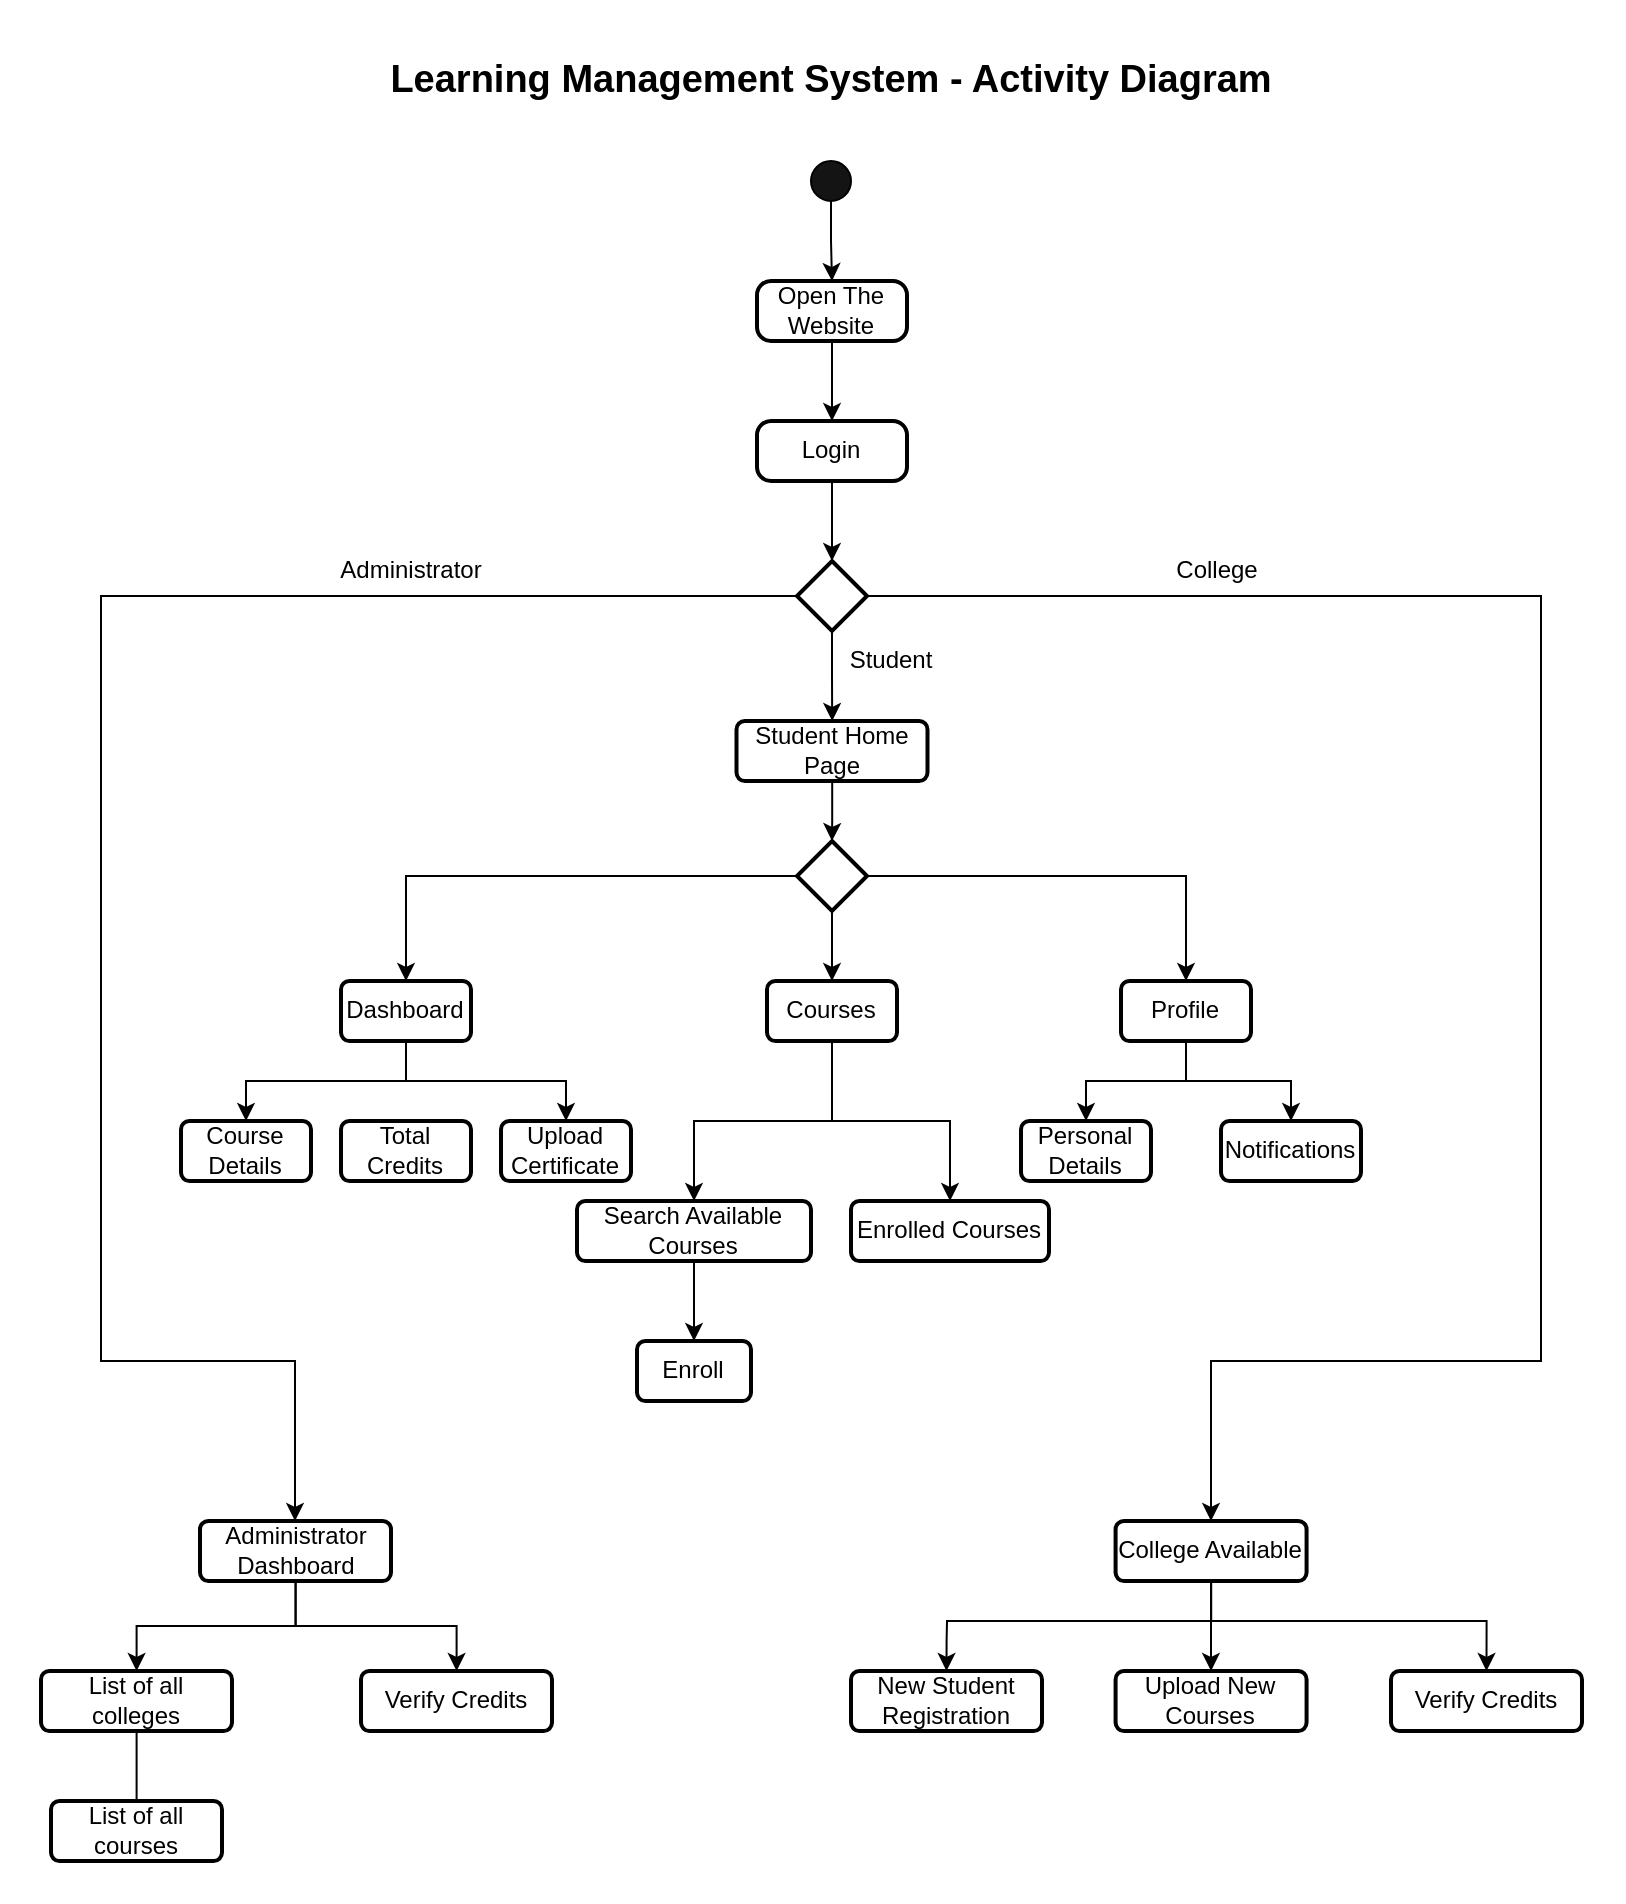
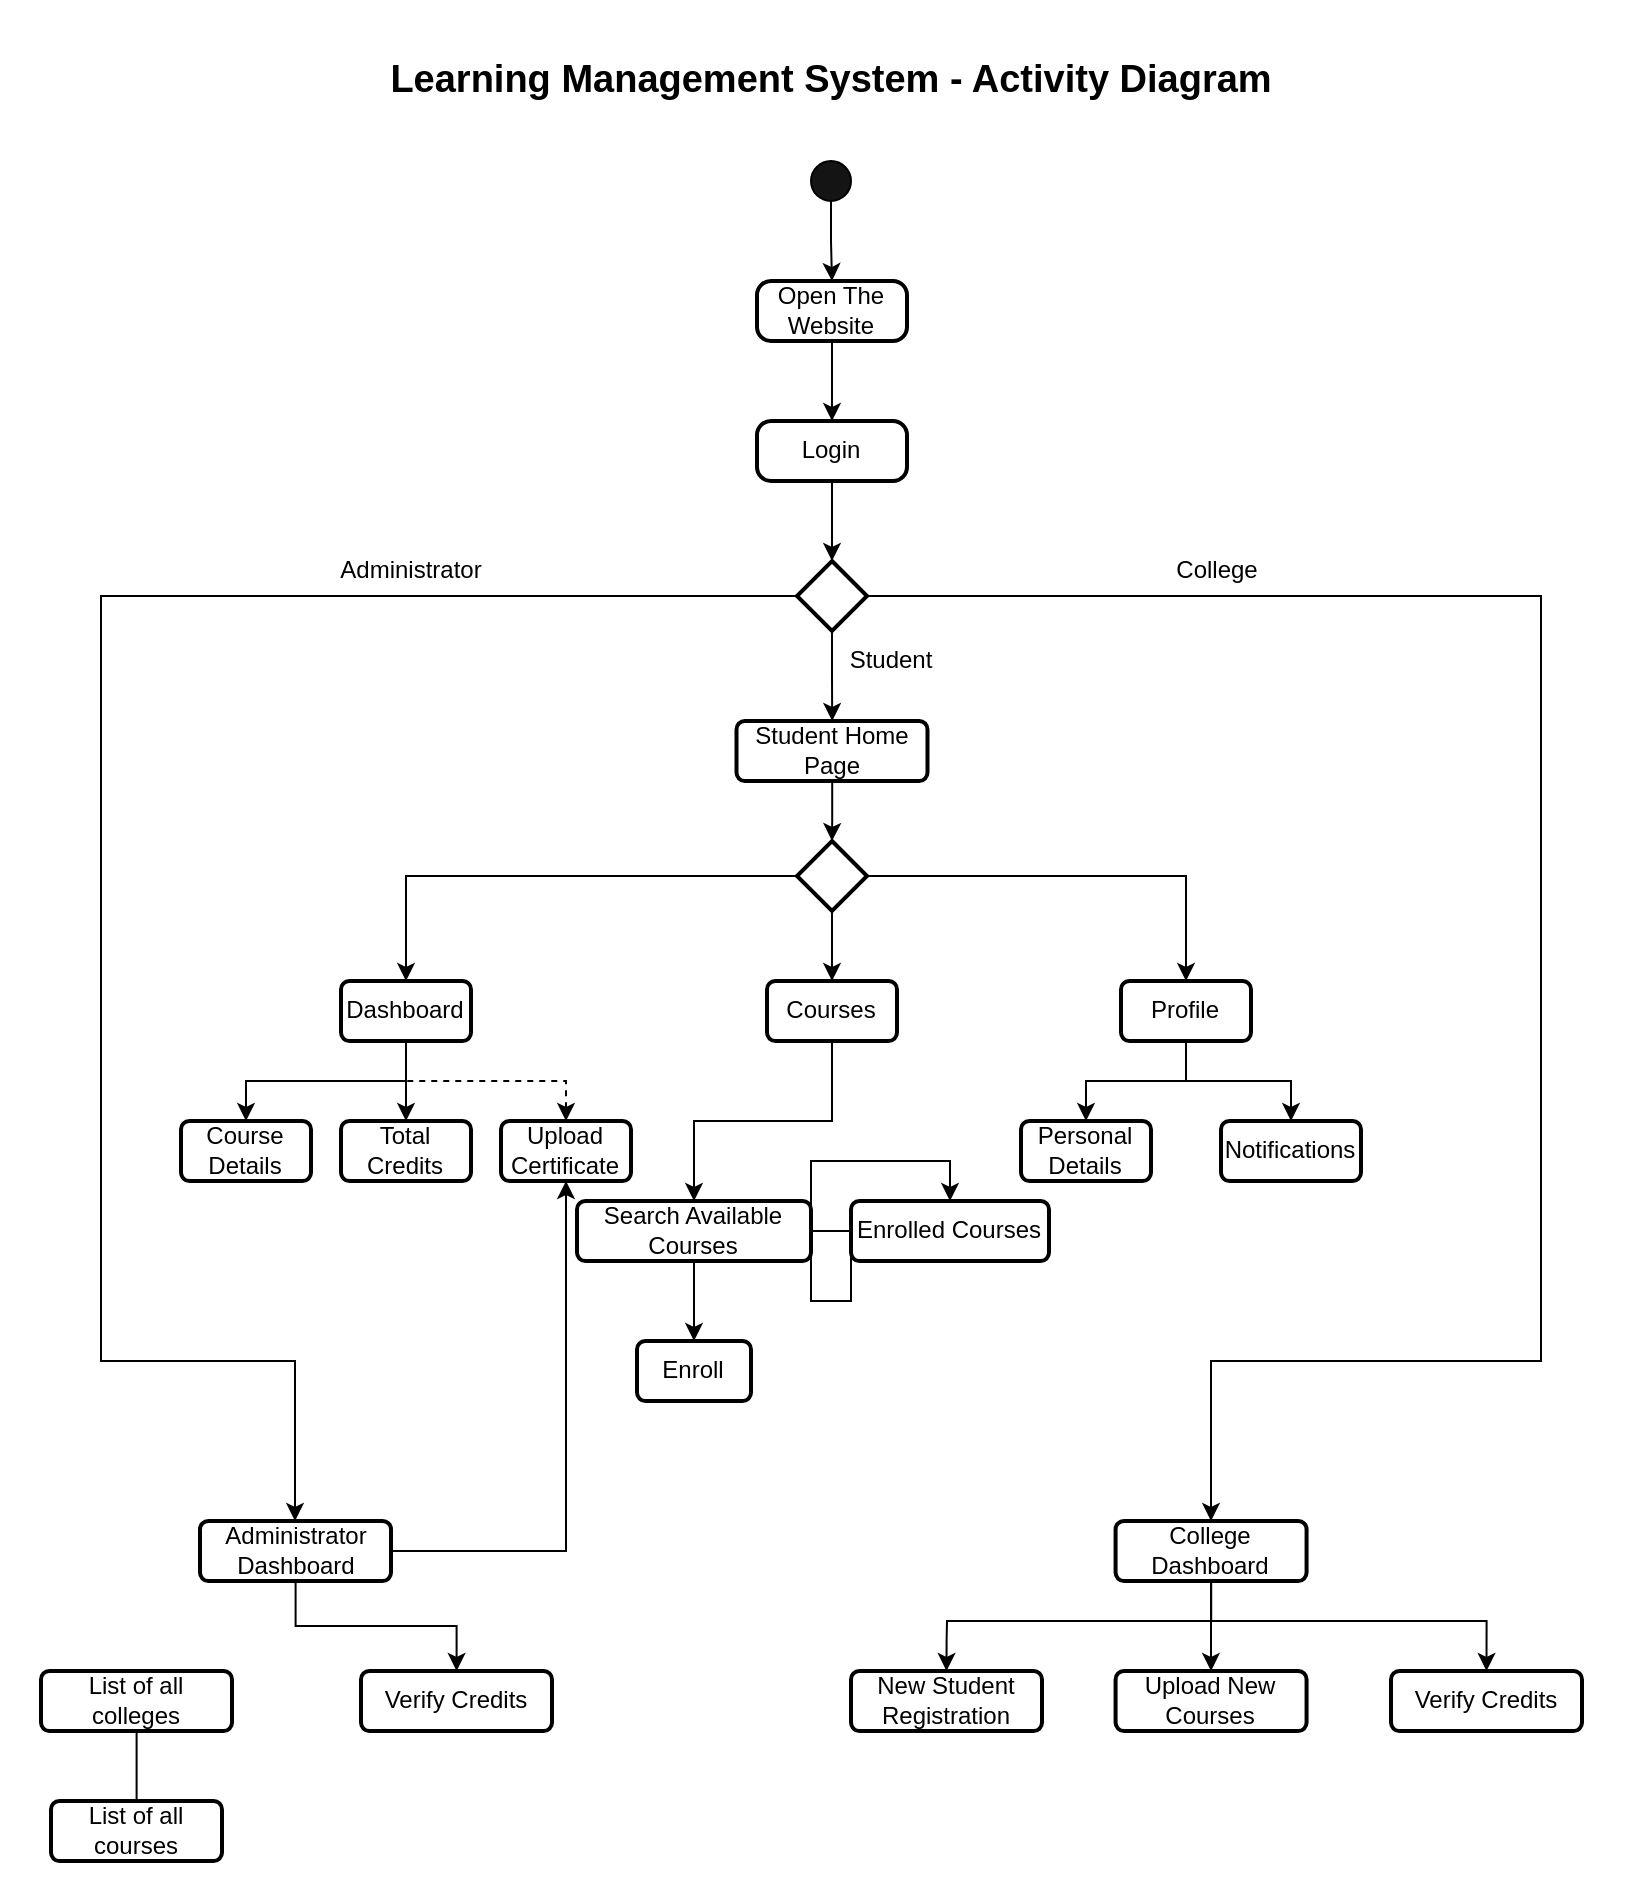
(500, 1081) -> (500, 1081)
none -> (406, 1096)
(914, 1121) -> (860, 1161)
(1211, 1551) -> (1211, 1551)
(198, 1626) -> (566, 1460)
